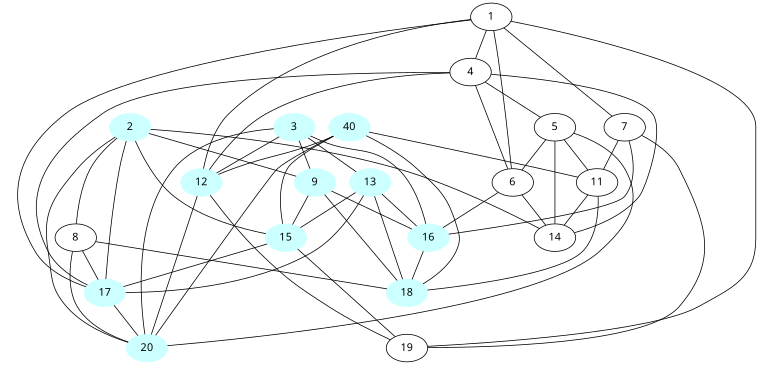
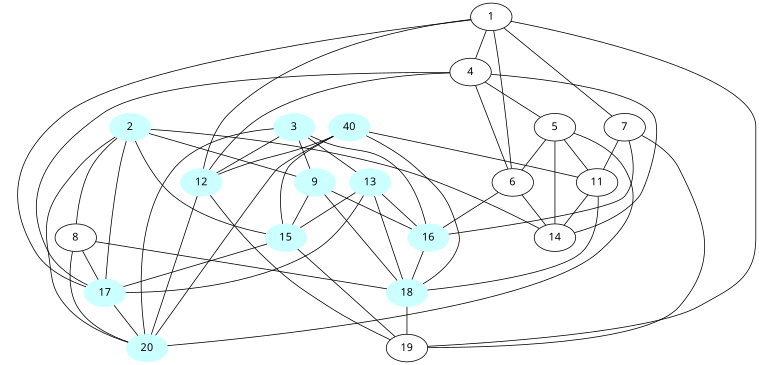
none -> (407, 321)
